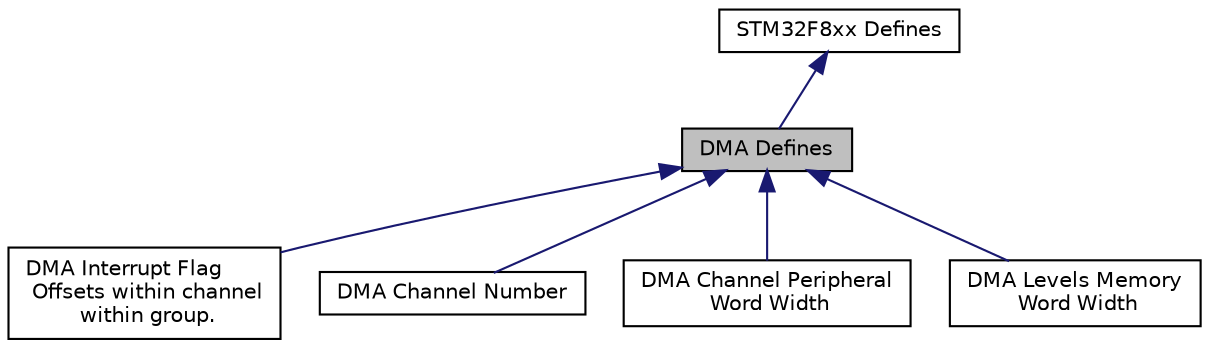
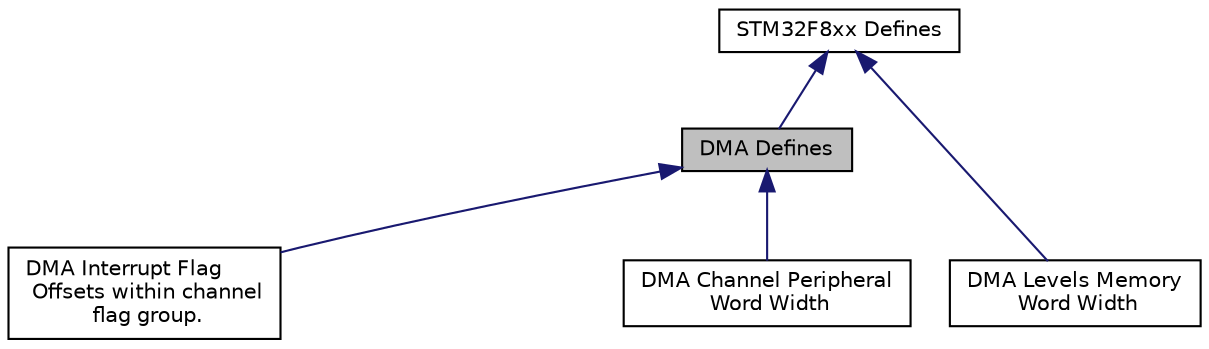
(918, 220) -> (959, 164)
(144, 293) -> (144, 293)
(453, 293) -> none
